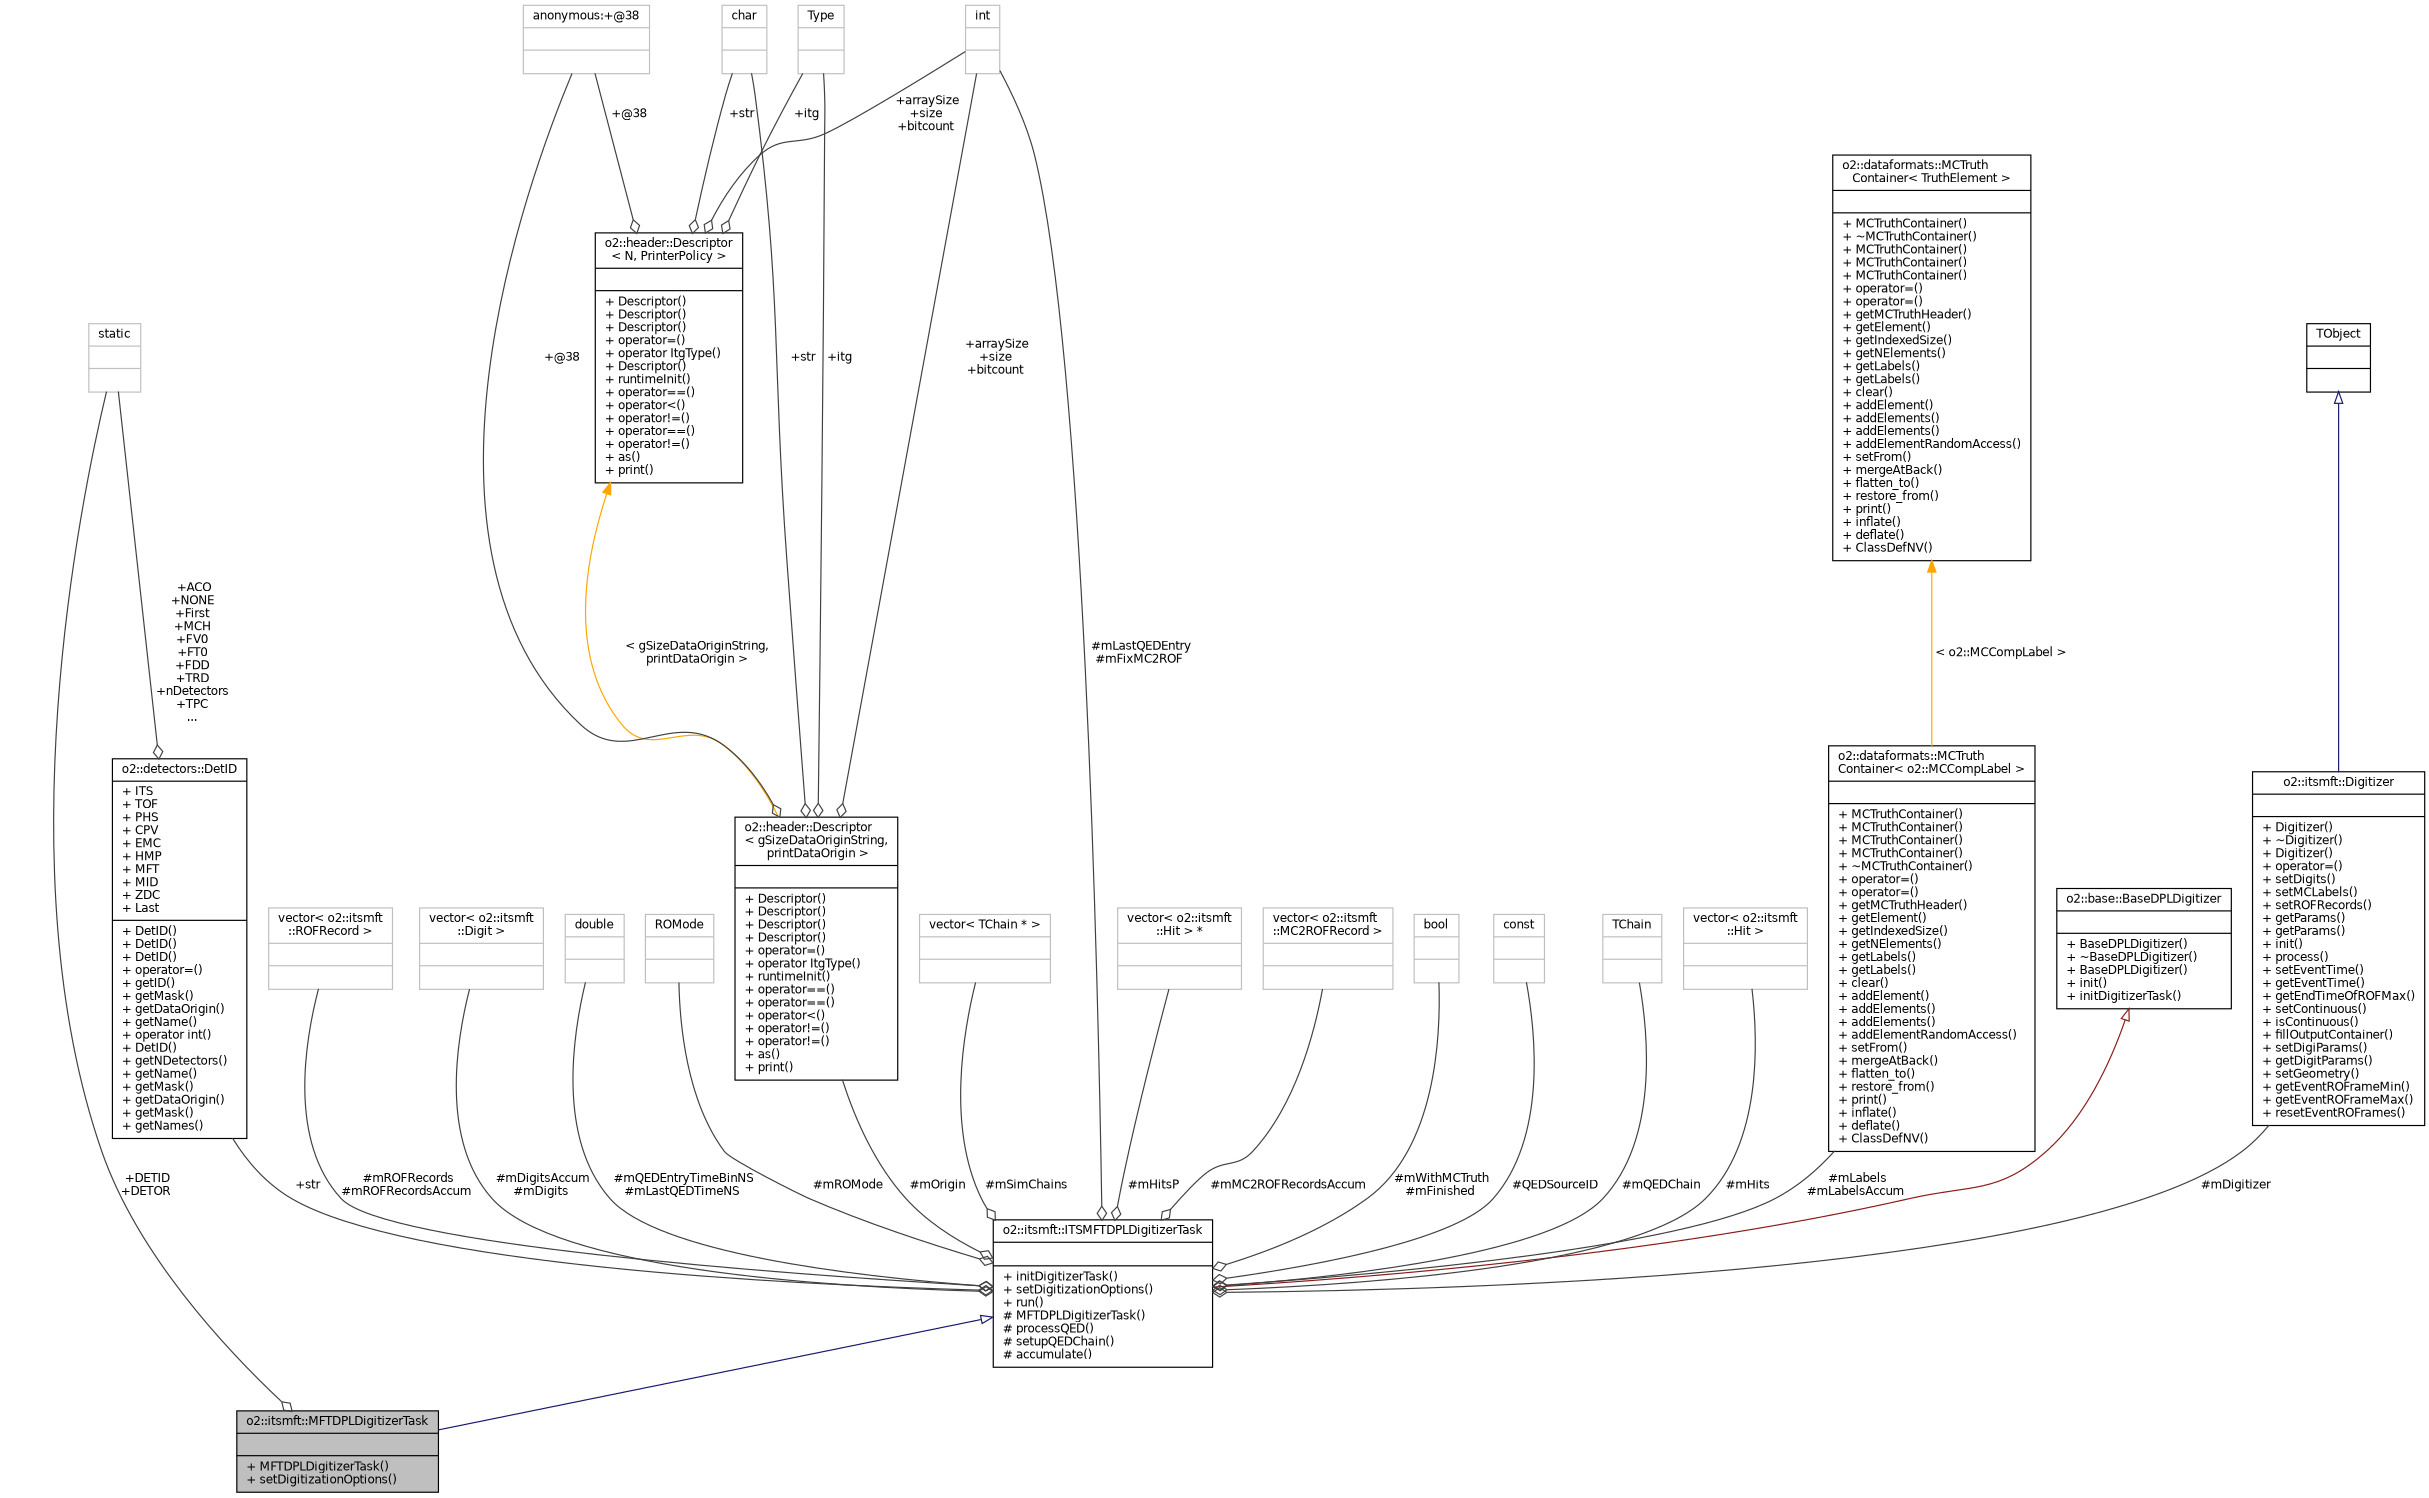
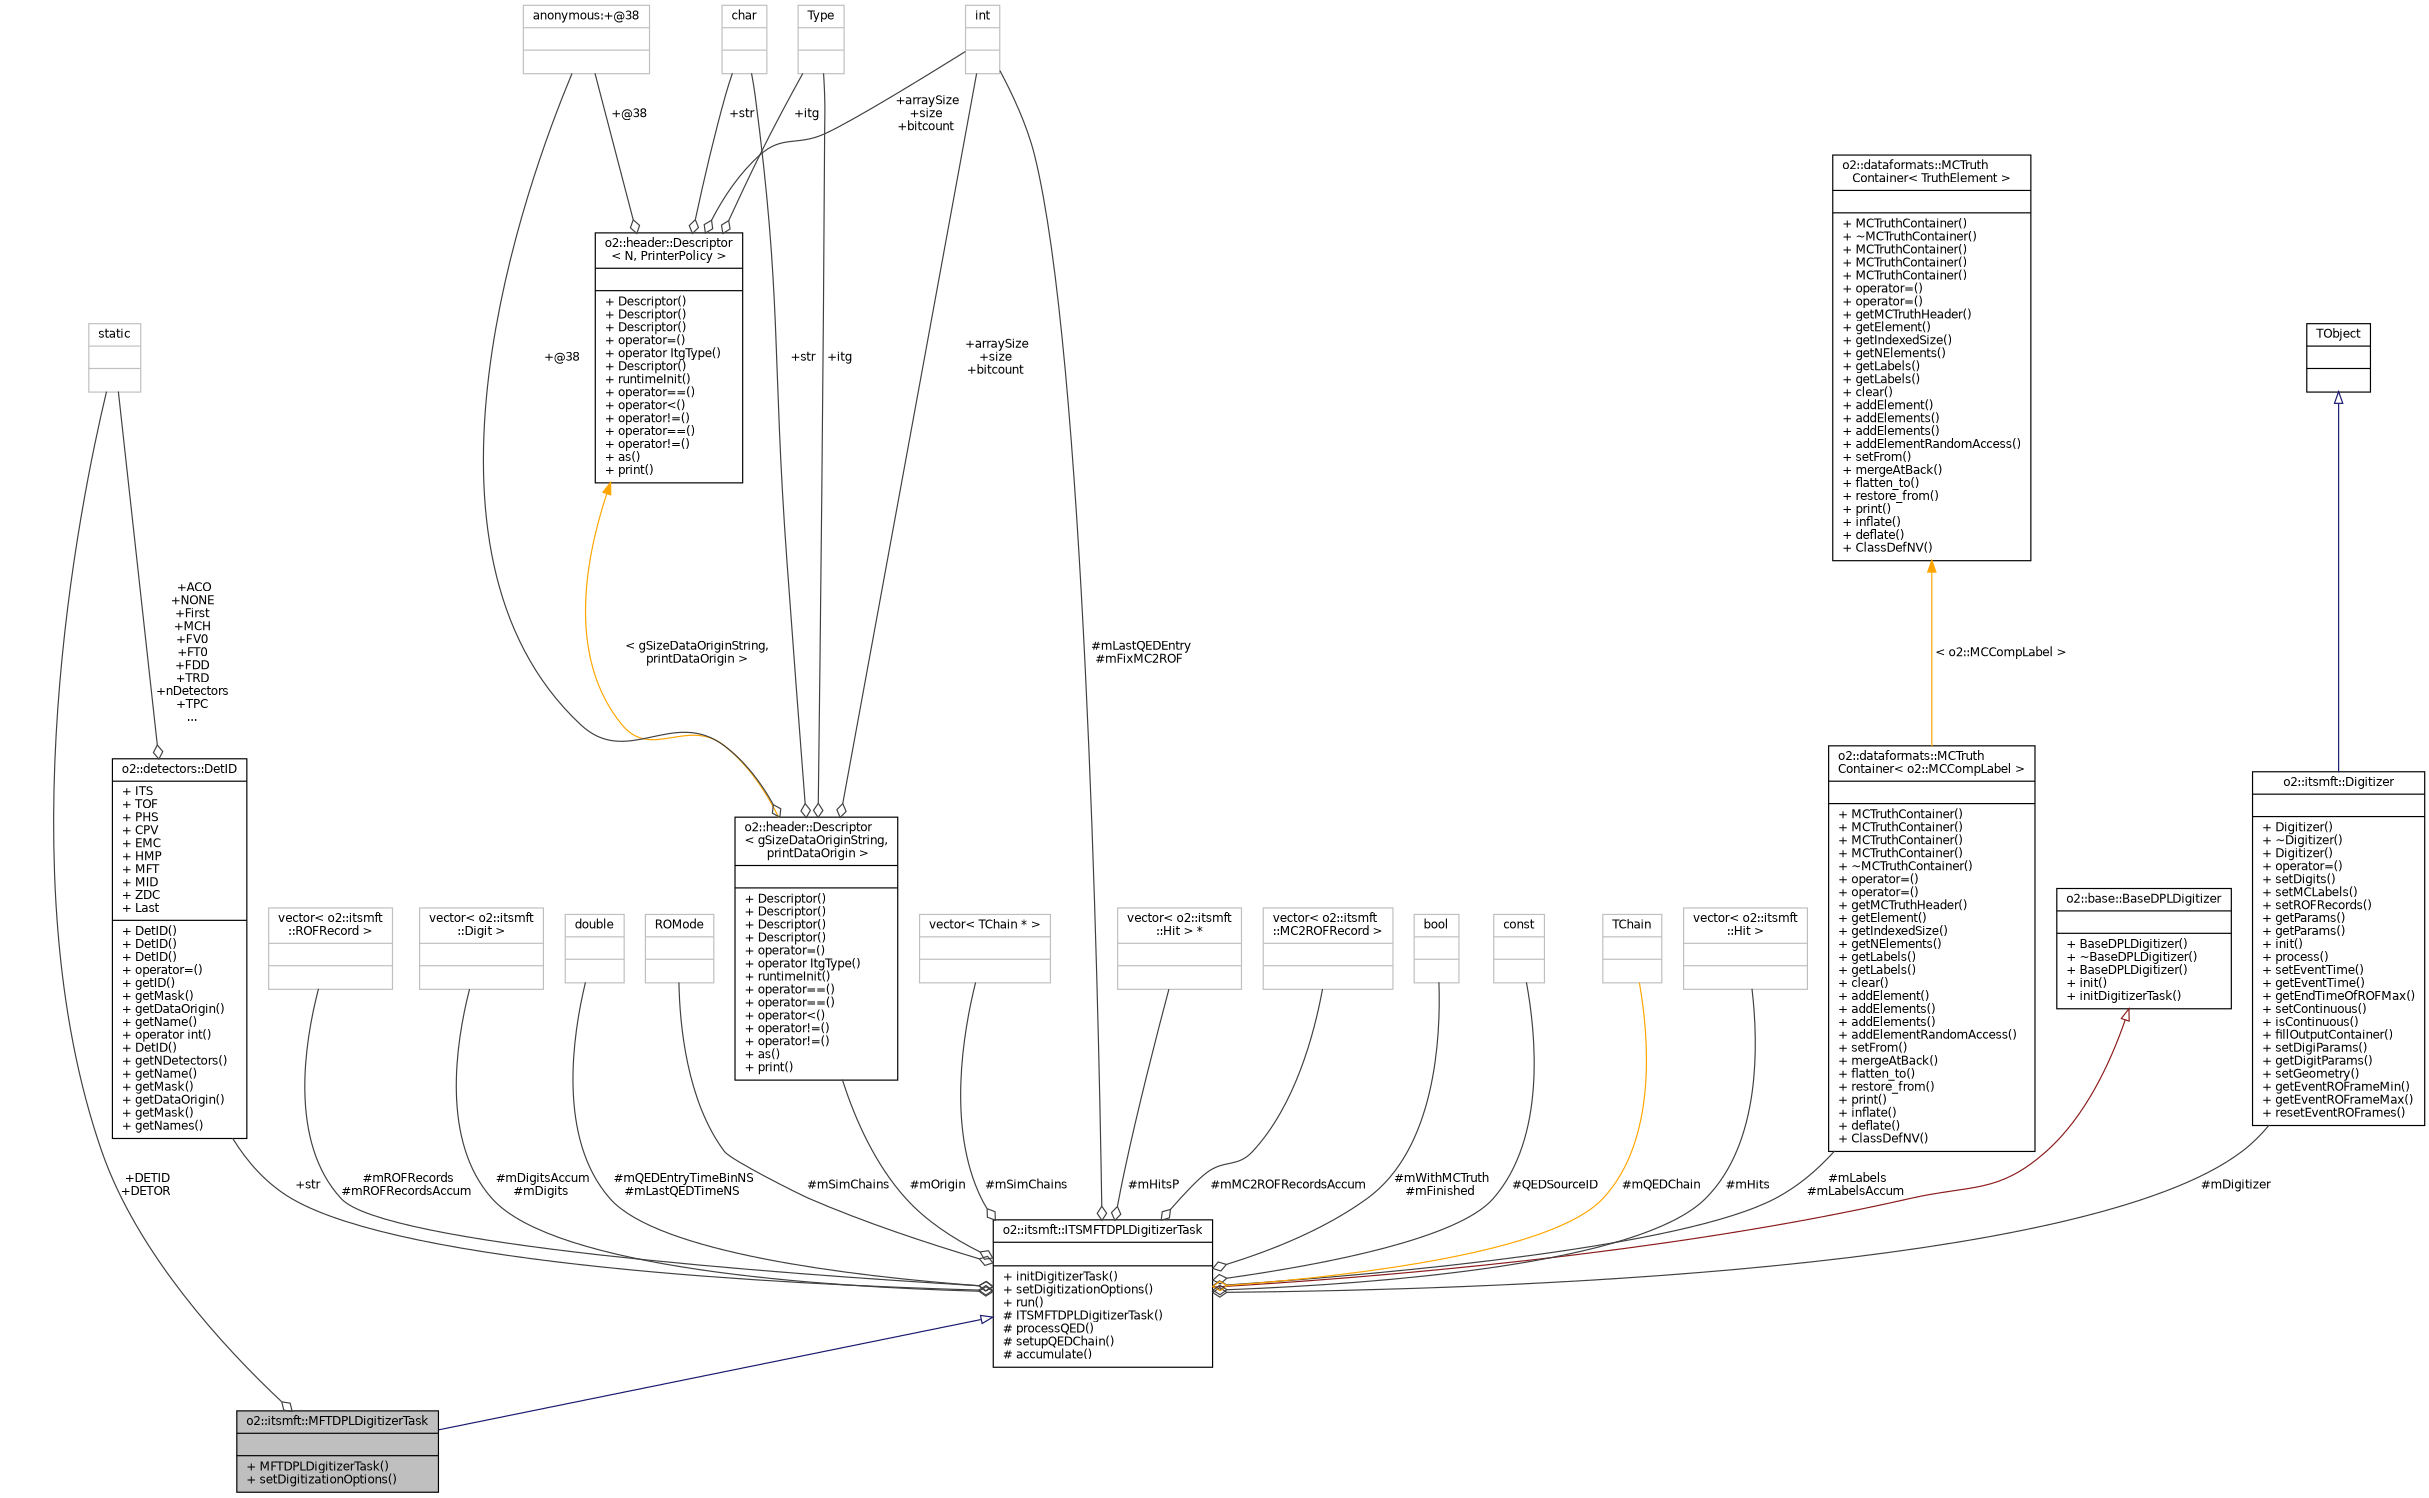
(846, 1186) -> (846, 1186)
(1531, 1237) -> (1531, 1237)
(1074, 1316) -> (1083, 1316)
